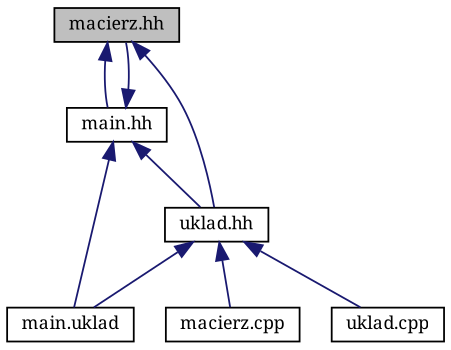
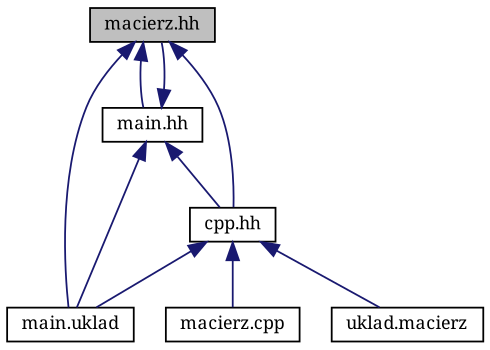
none -> (70, 174)
(217, 225) -> (233, 225)
(388, 325) -> (407, 325)
